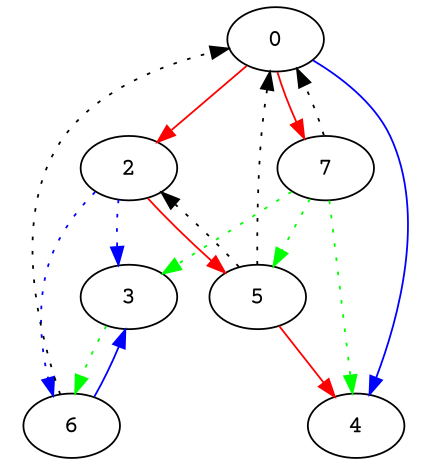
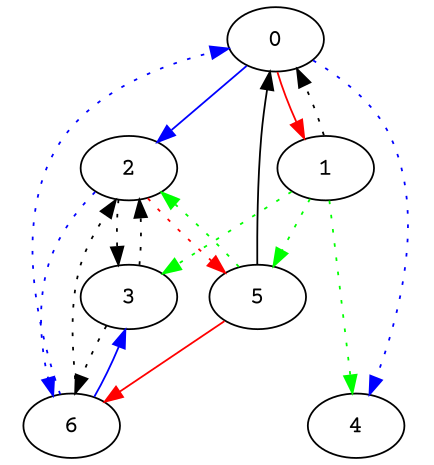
(209, 98) -> (209, 98)
(326, 168) -> (326, 168)
(259, 177) -> (259, 177)
(43, 179) -> (43, 179)
(407, 203) -> (407, 203)
(117, 223) -> (117, 223)
(179, 230) -> (179, 230)
(205, 232) -> (205, 232)
none -> (141, 241)
none -> (74, 301)
(93, 351) -> (93, 351)
(301, 354) -> (172, 356)
